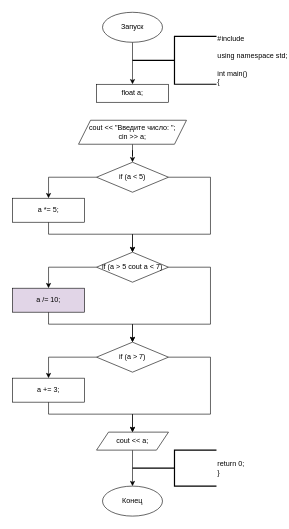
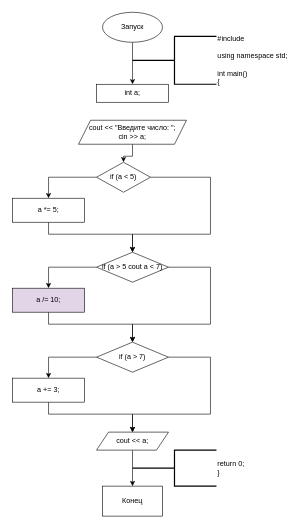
(132, 93) -> (132, 93)
(132, 177) -> (123, 177)
(132, 501) -> (132, 501)
